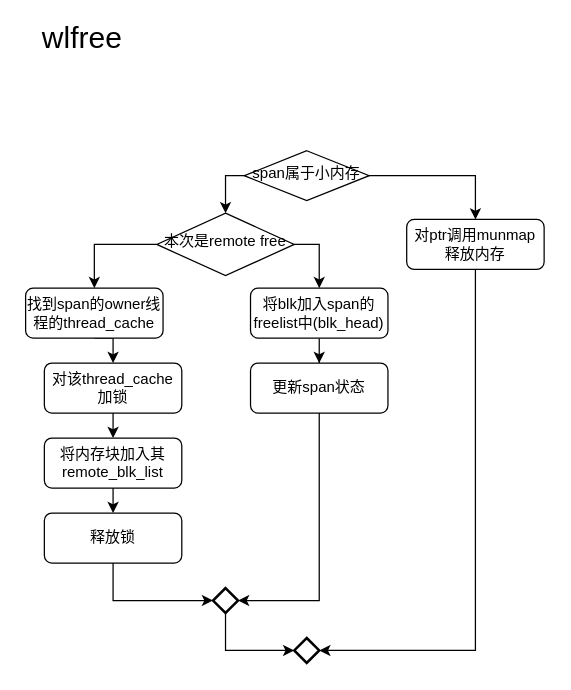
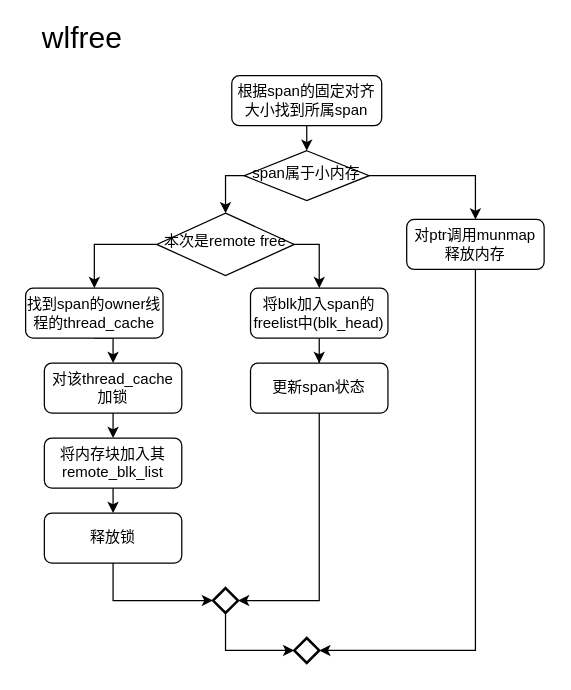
none -> (307, 101)
none -> (307, 134)
